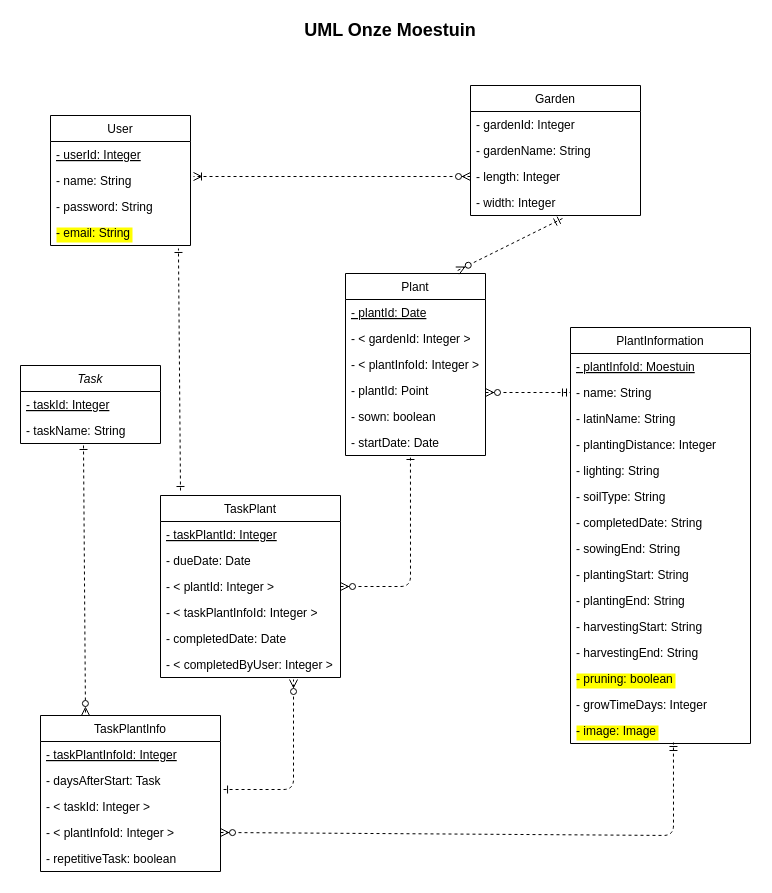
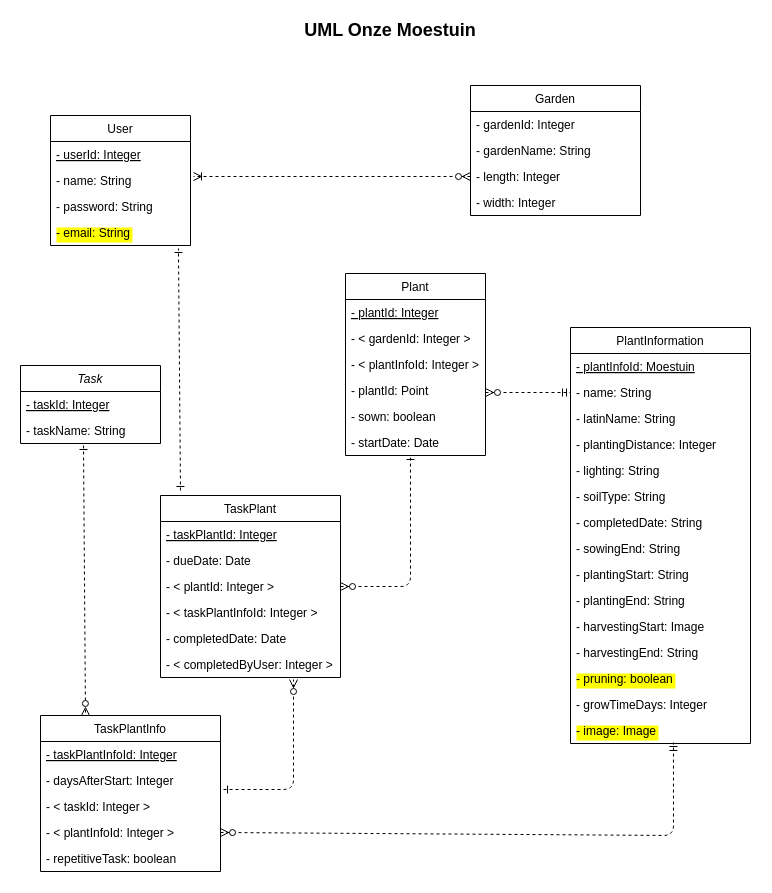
(510, 244) -> none
(395, 313) -> (405, 313)
(652, 627) -> (650, 627)
(115, 781) -> (125, 781)
